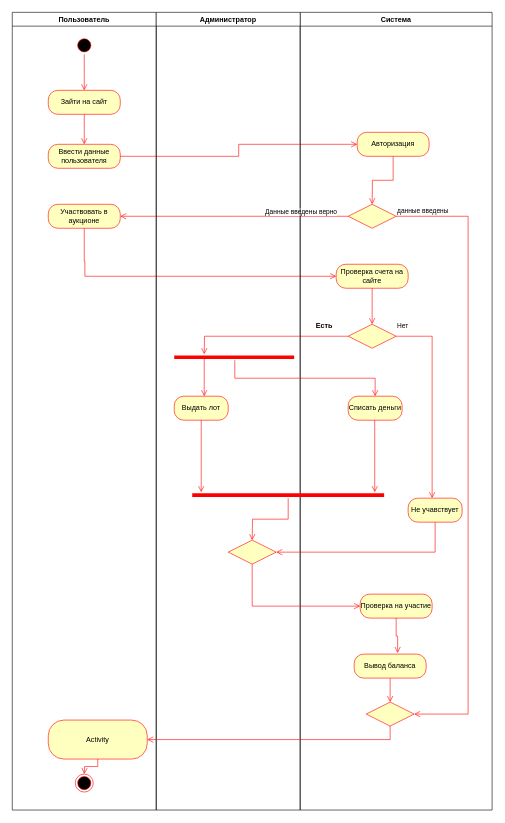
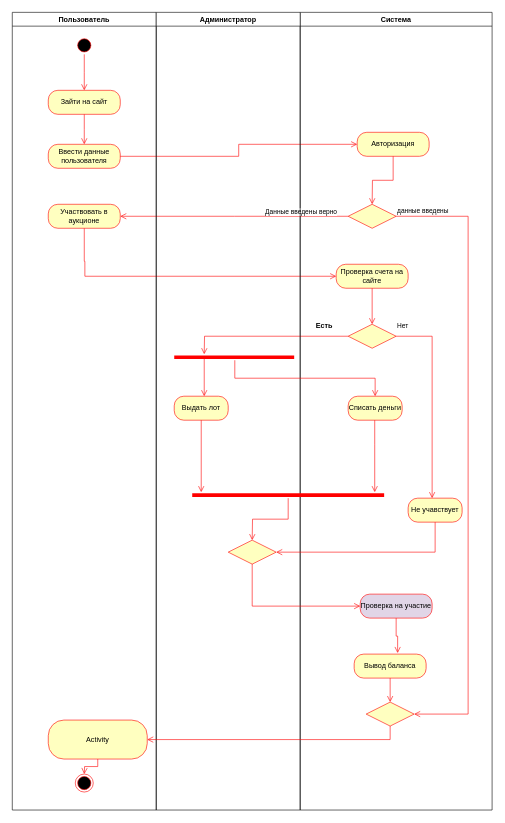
(396, 606) -> (396, 606)
